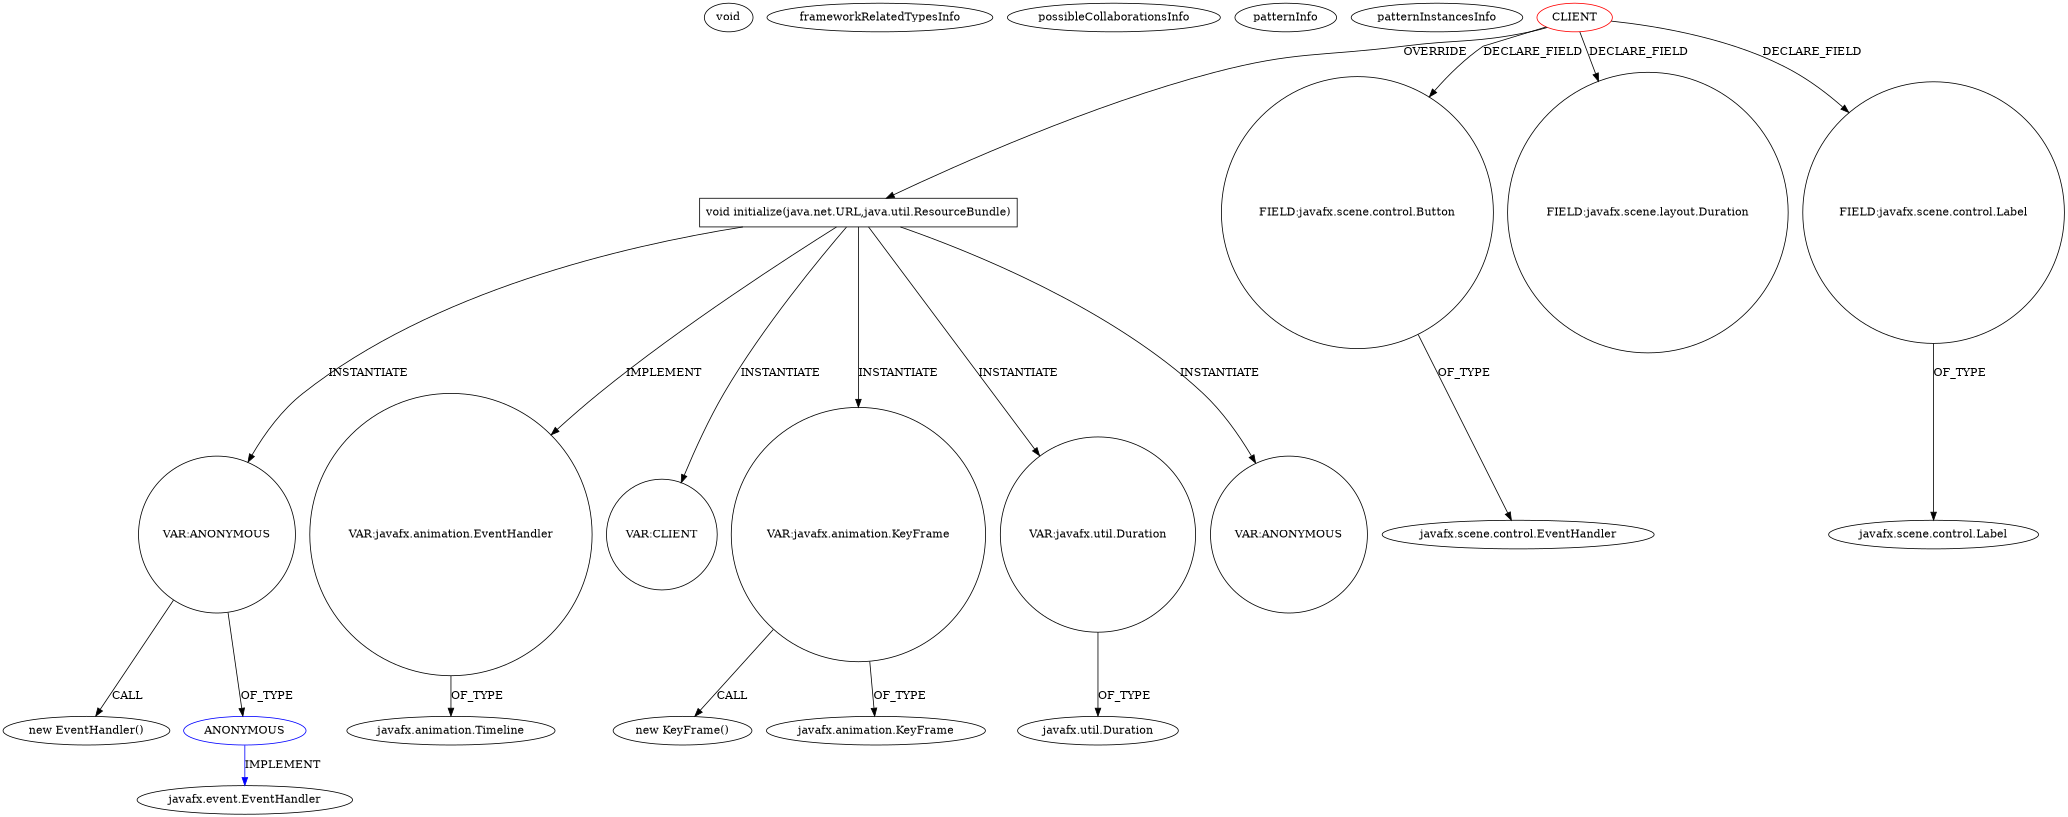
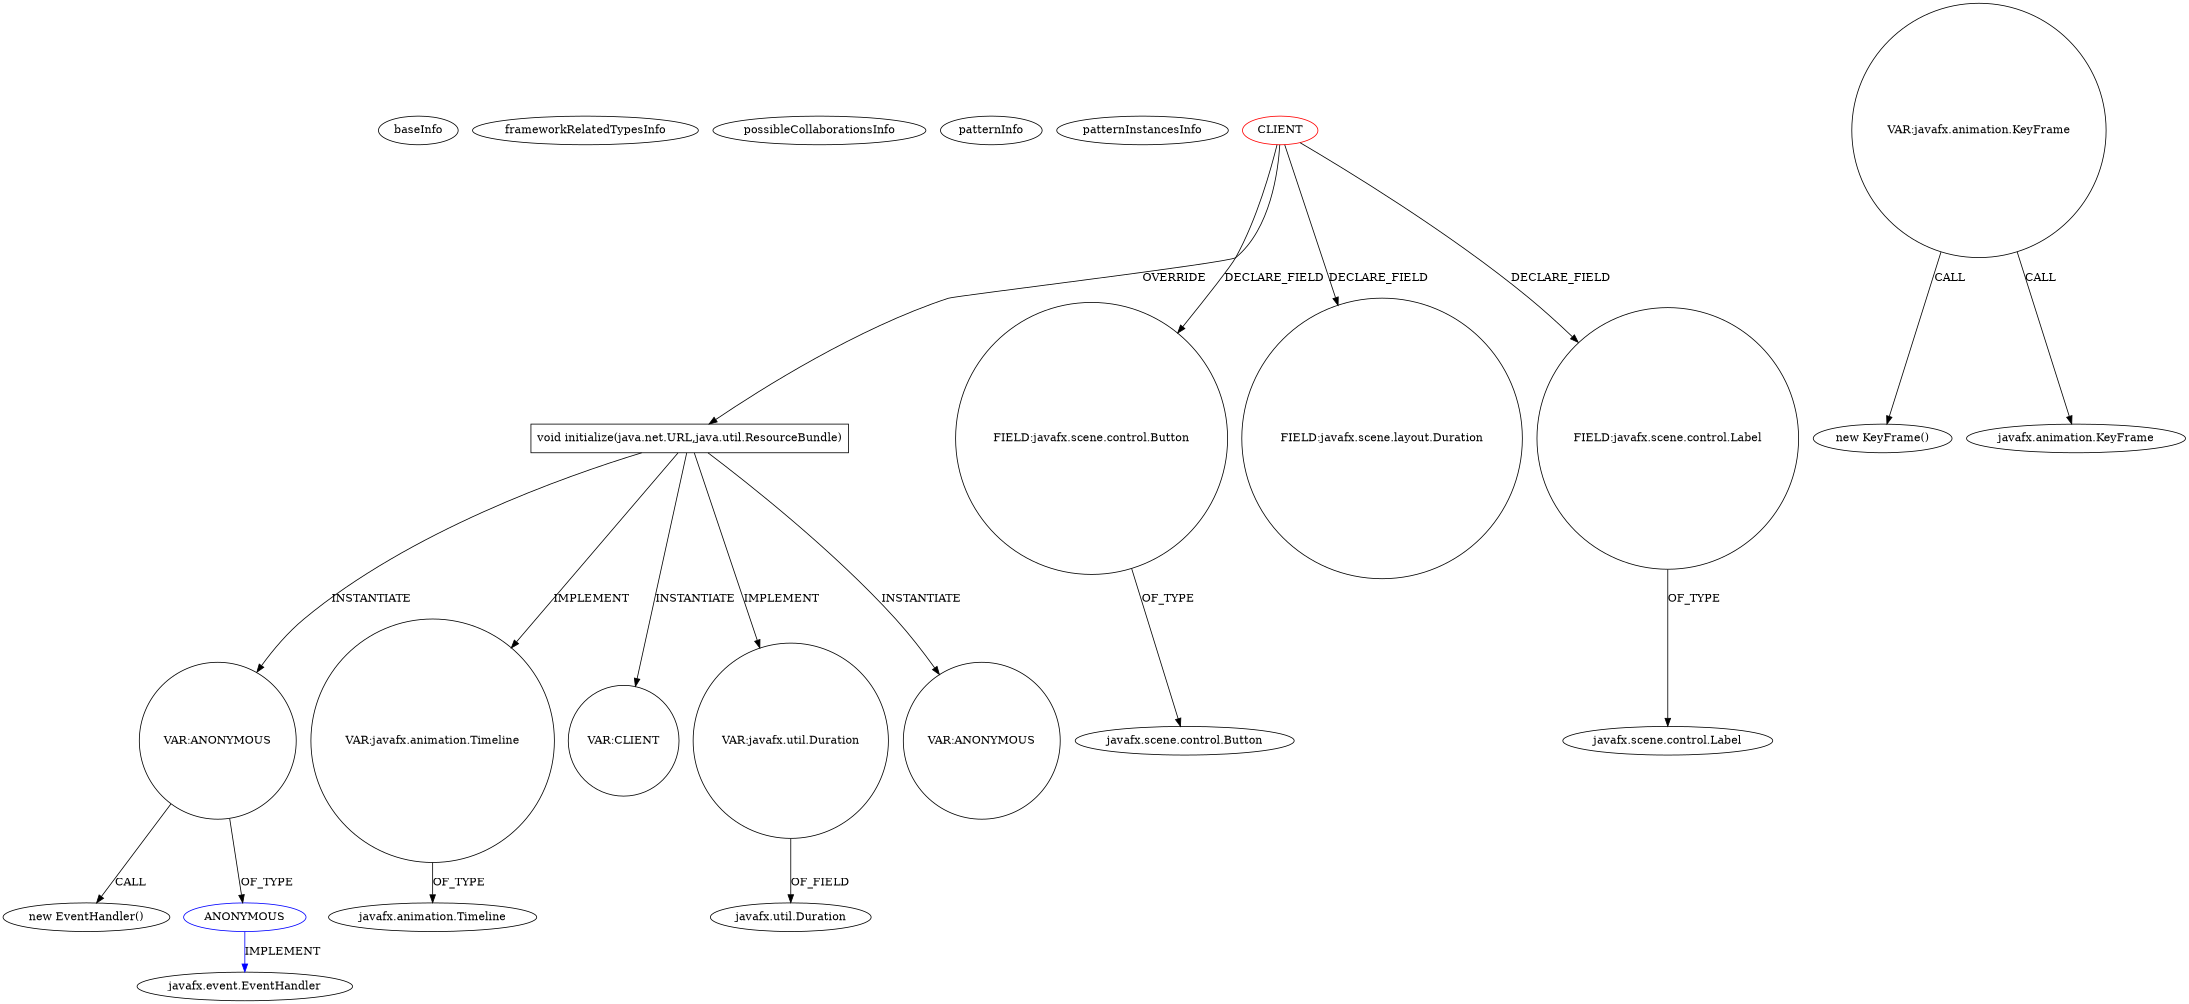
(729, 18) -> (418, 130)
(858, 313) -> none
(1018, 373) -> (782, 599)
(451, 535) -> (433, 741)
(1518, 535) -> (1185, 741)
(900, 696) -> (2041, 278)
(1125, 696) -> (820, 883)
